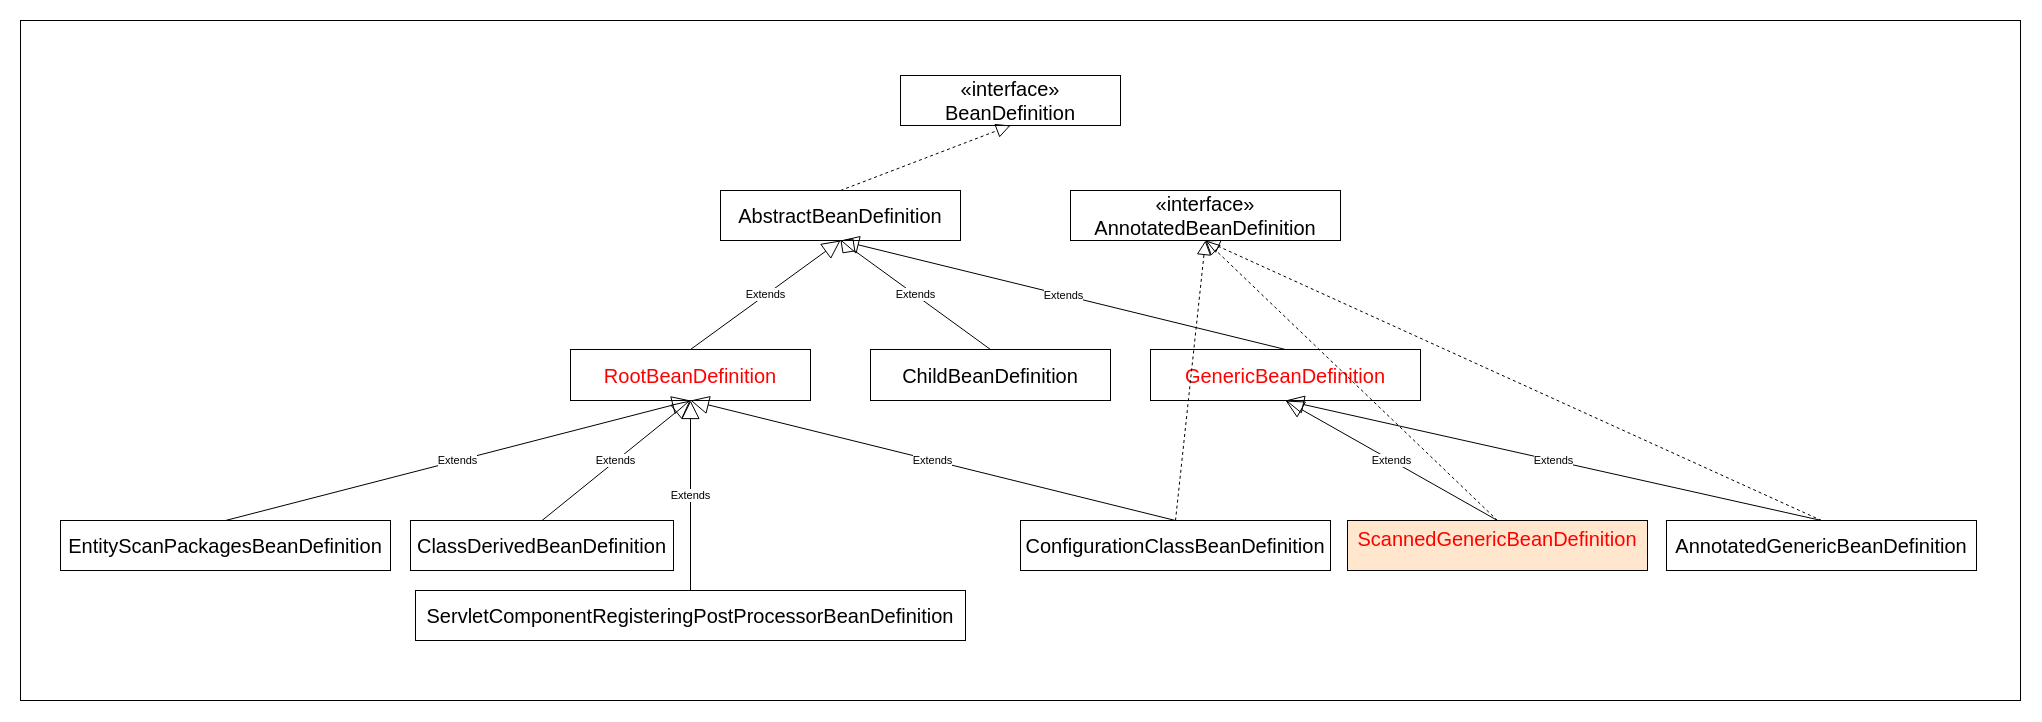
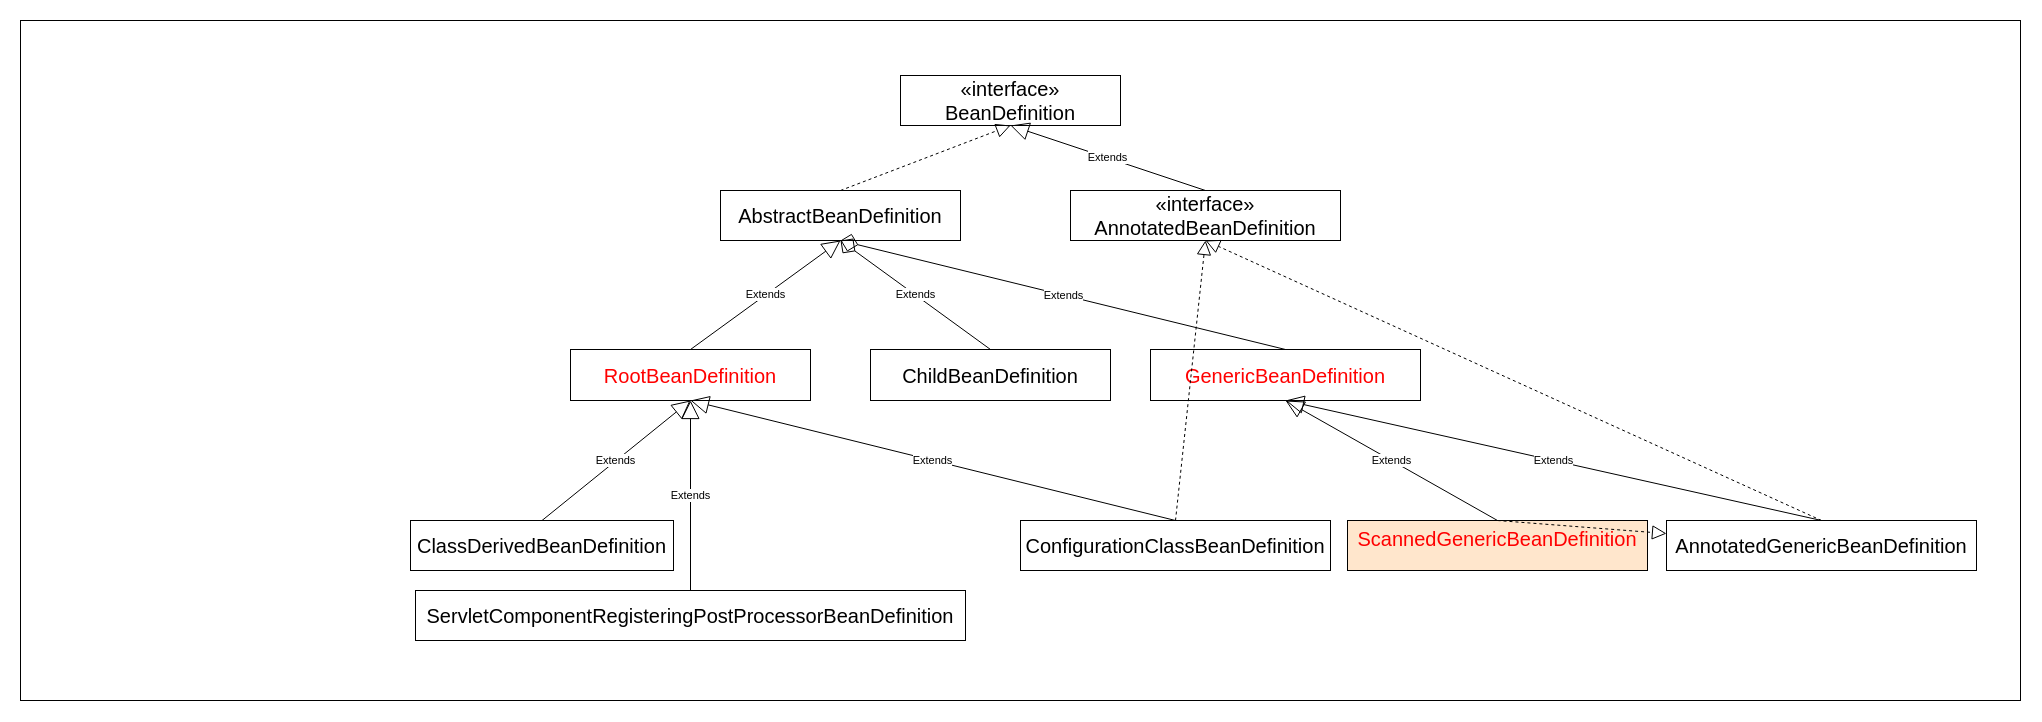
none -> (1116, 161)
(859, 245) -> (859, 245)
(1355, 384) -> (1577, 527)
(449, 463) -> none
(226, 546) -> none
